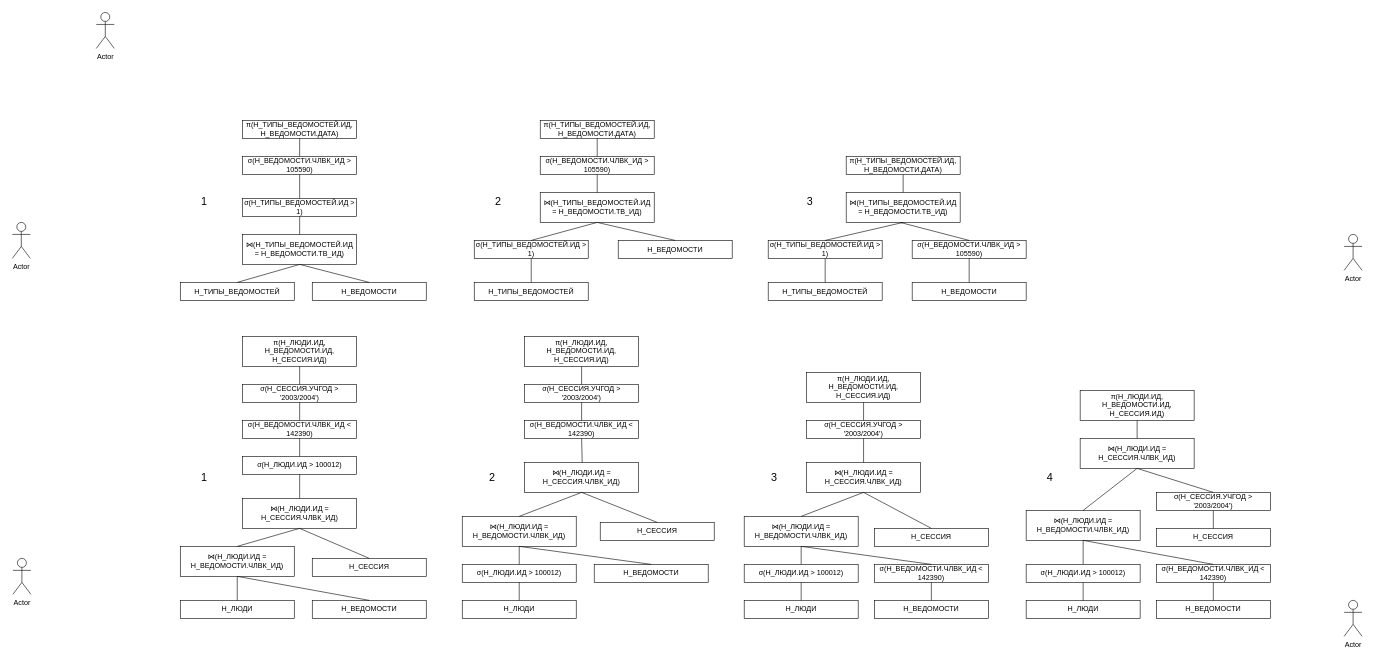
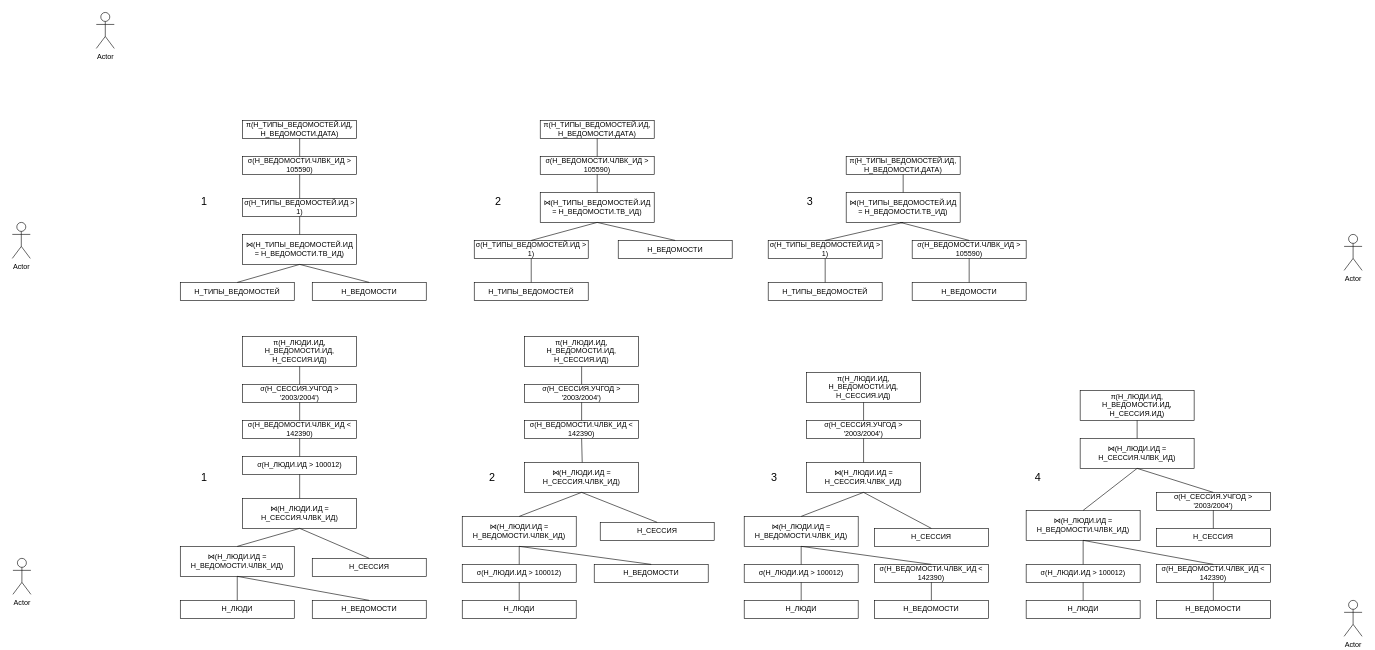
(1050, 477) -> (1038, 477)
